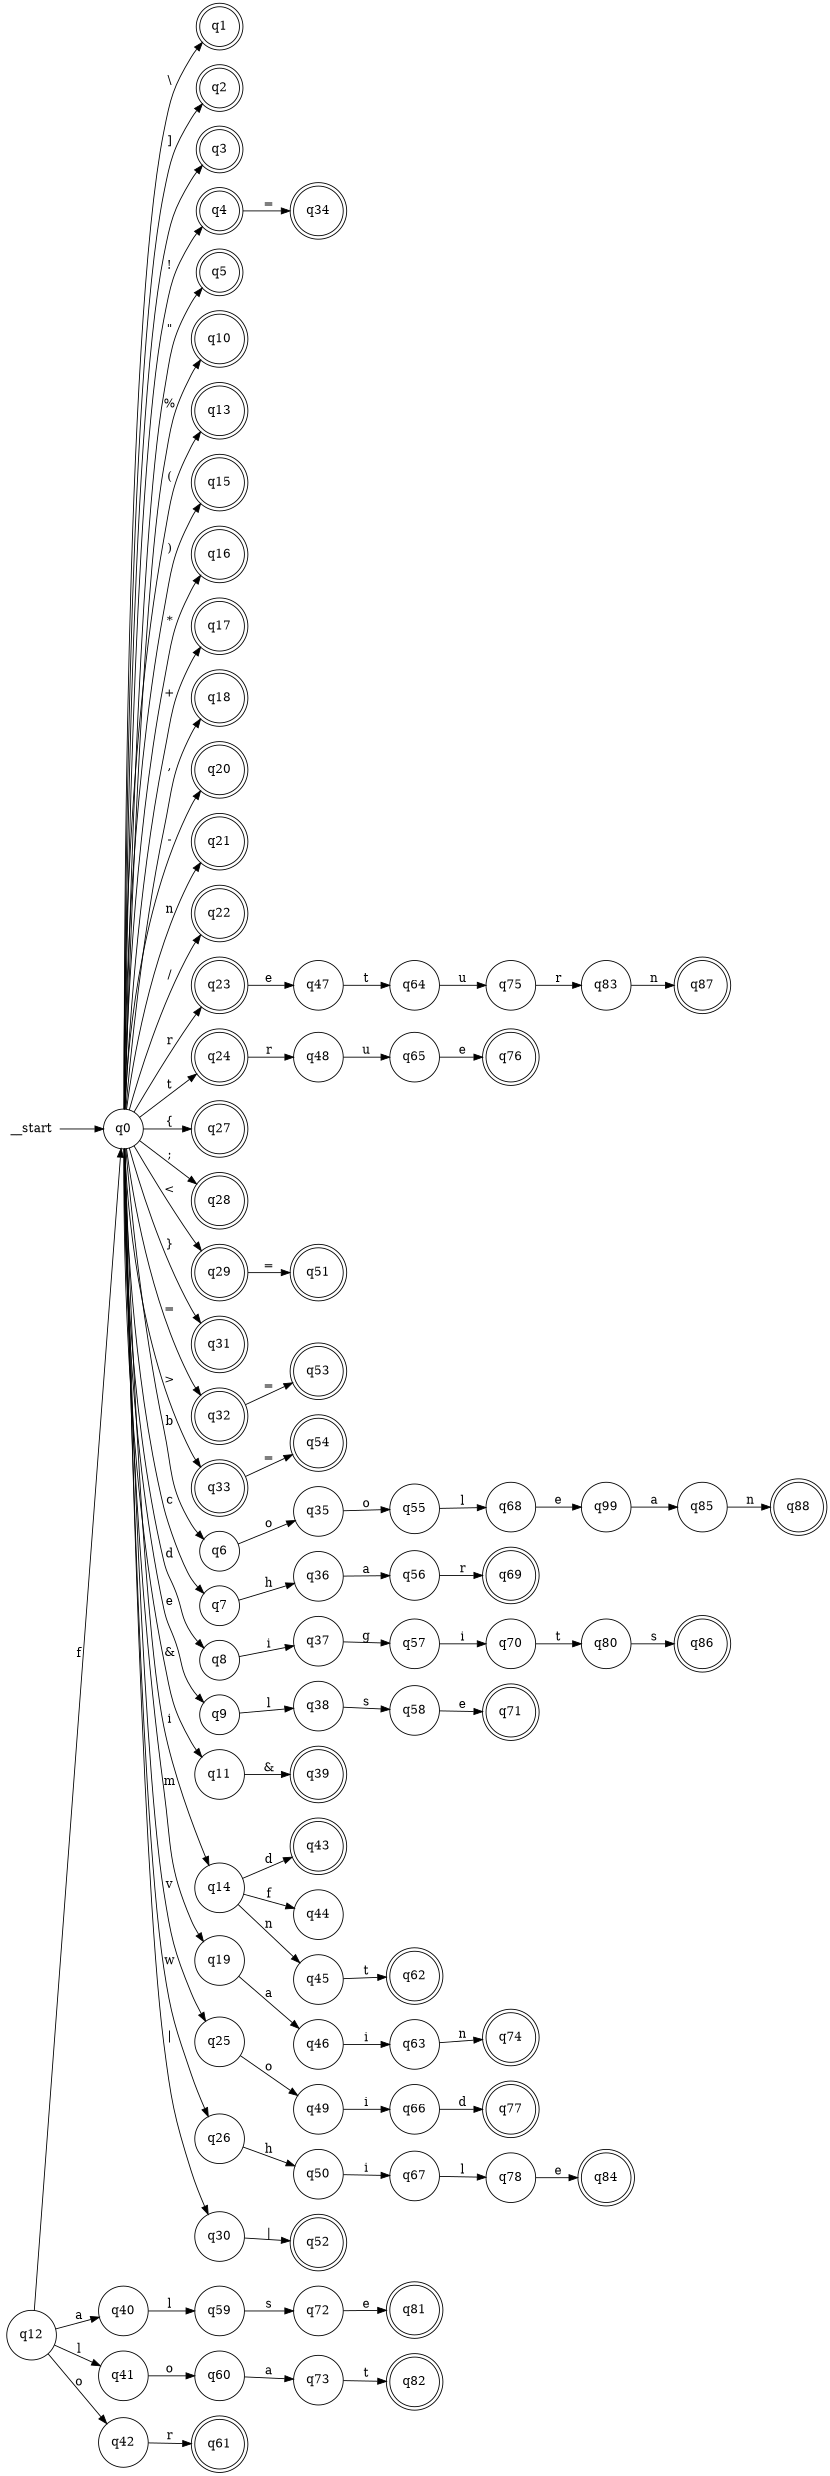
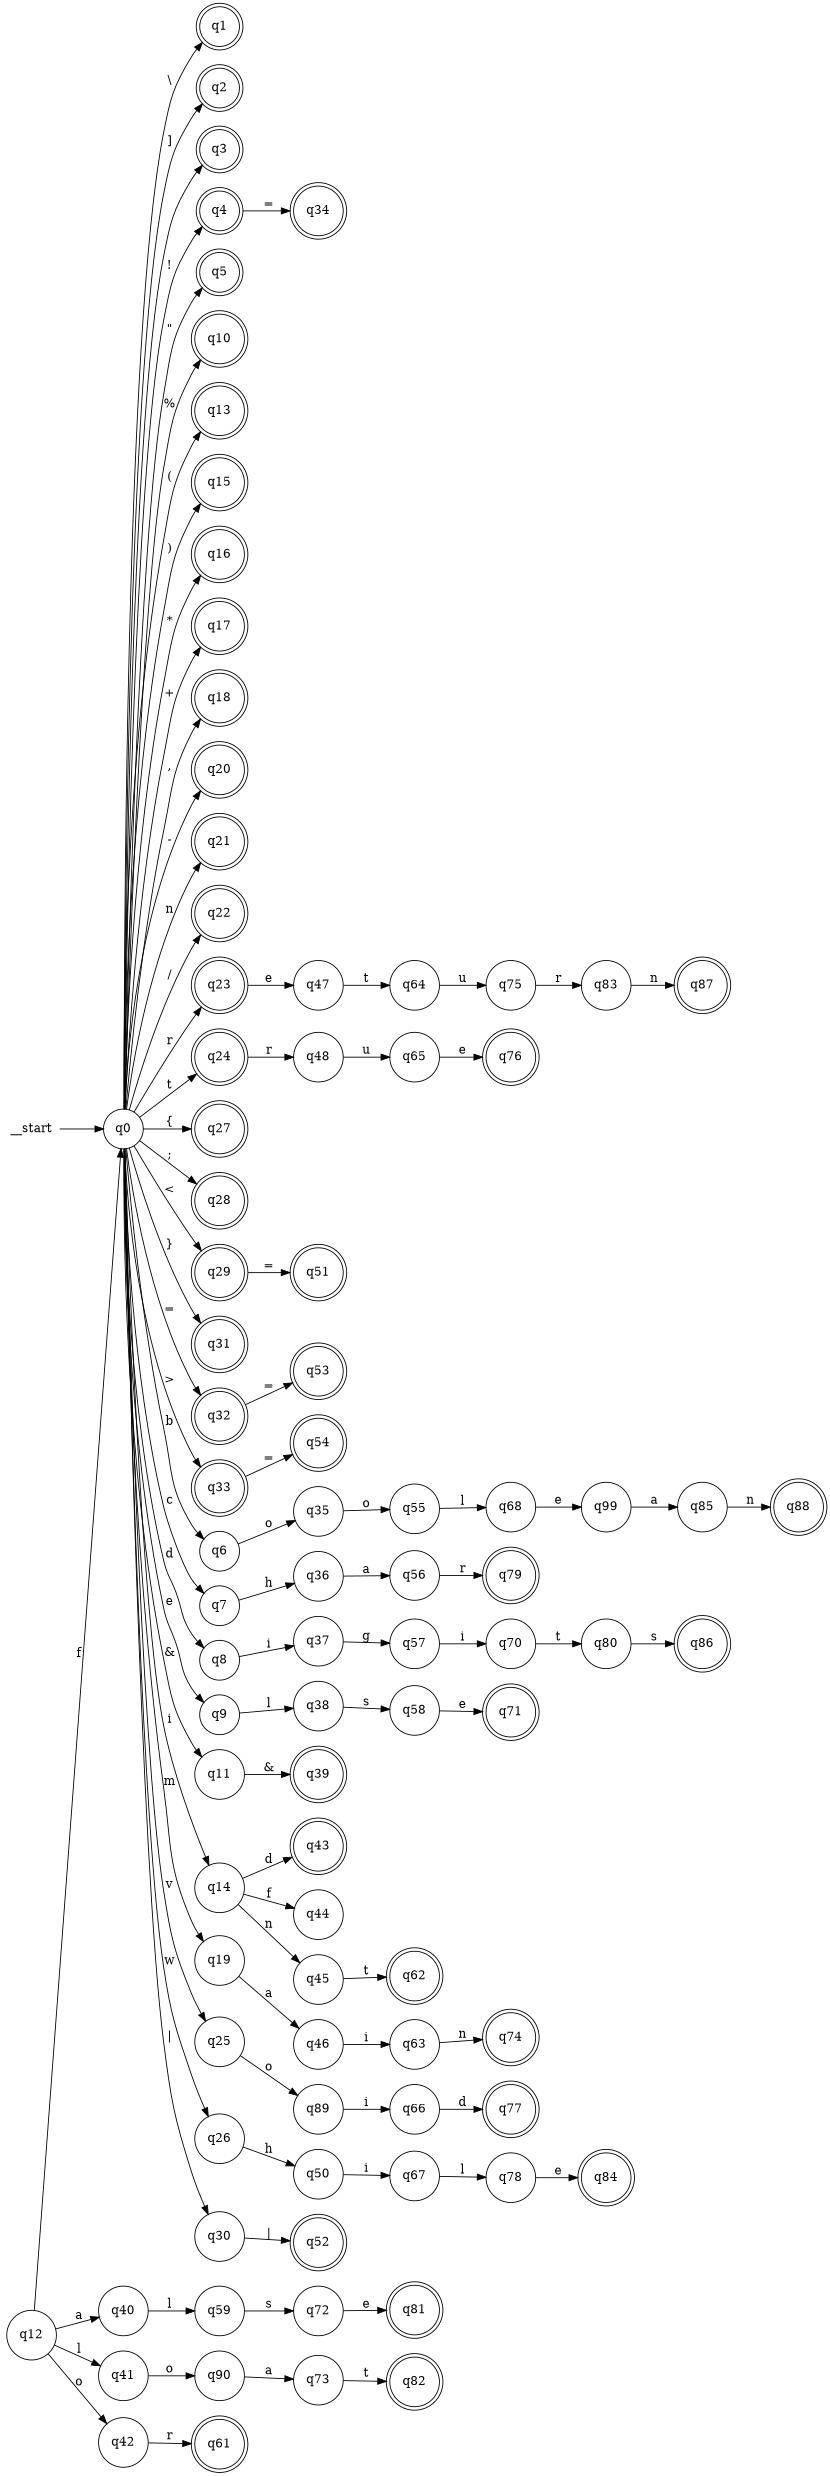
(511, 1575) -> (511, 1575)
(318, 2109) -> (318, 2109)
(220, 2376) -> (220, 2376)
